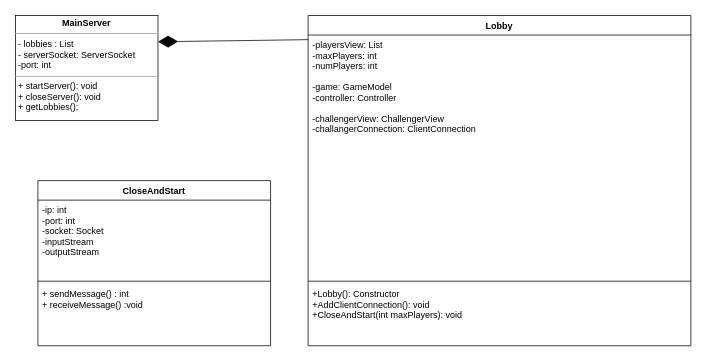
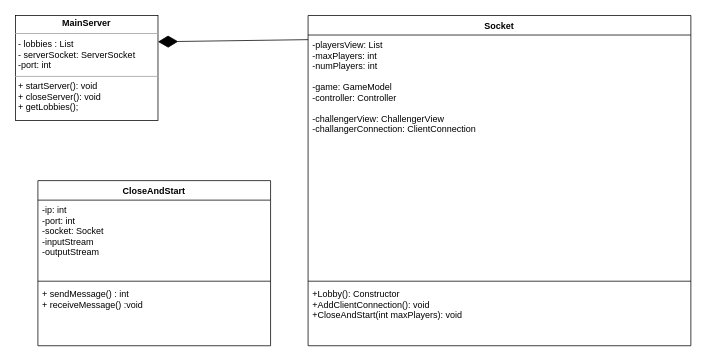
(499, 26) -> (499, 26)
